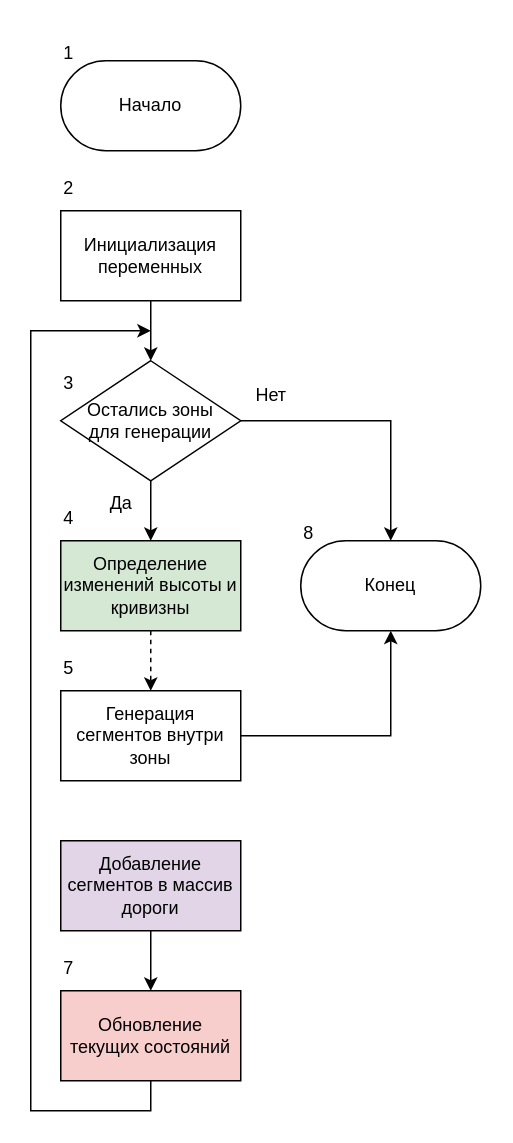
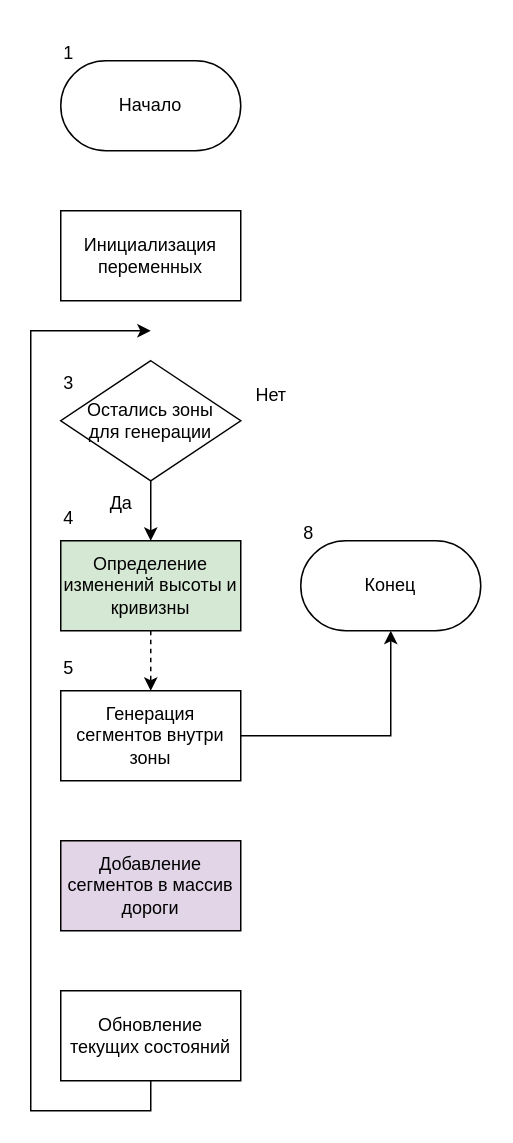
(68, 188) -> none
(151, 326) -> none
(371, 421) -> none
(151, 956) -> none
(68, 968) -> none
(151, 1036) -> (151, 1036)
